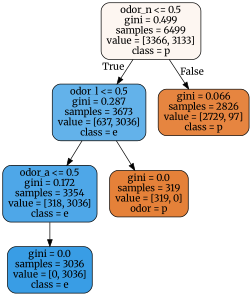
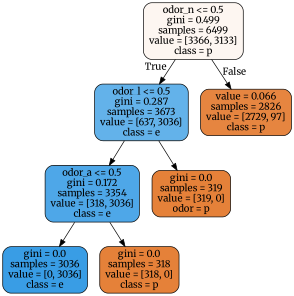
(204, 112) -> (246, 112)
none -> (139, 270)
